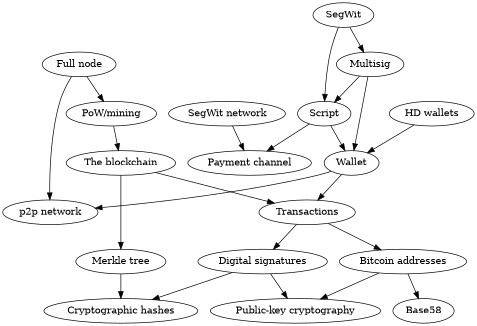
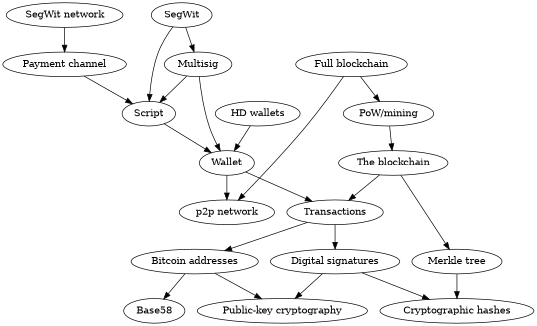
(79, 64) -> (351, 64)
(291, 136) -> (105, 88)
